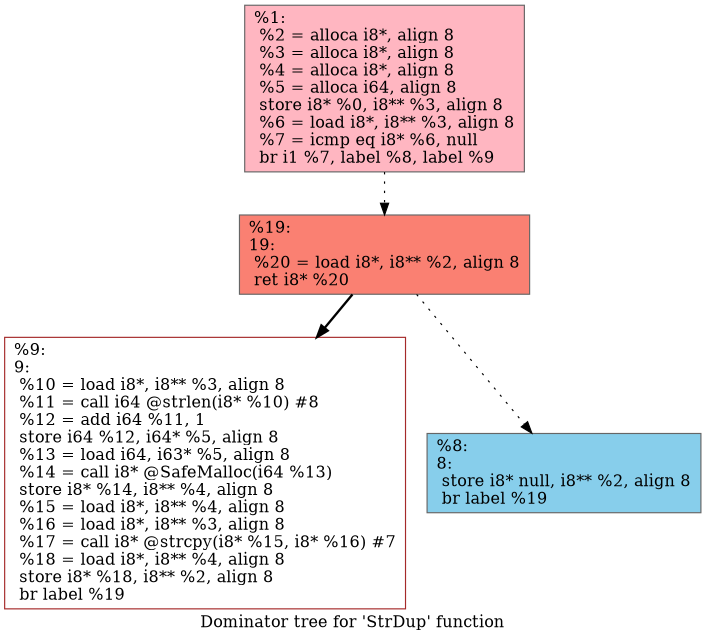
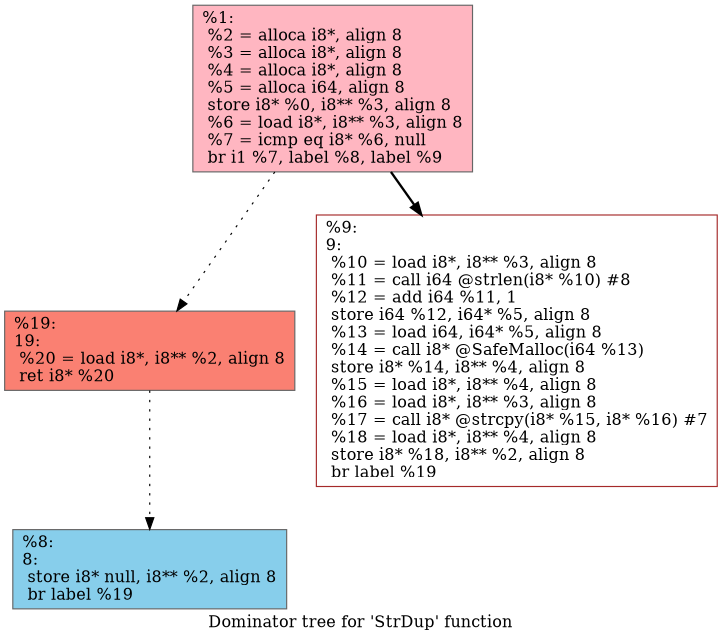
(339, 311) -> (403, 189)
(153, 455) -> (464, 333)
